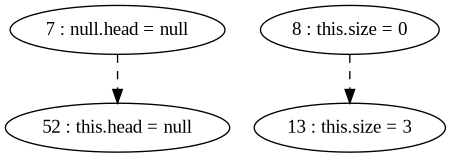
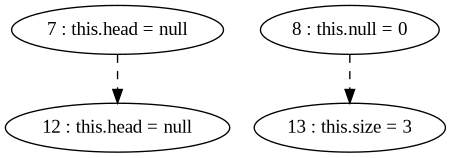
(118, 30) -> (118, 30)
(350, 30) -> (350, 30)
(118, 128) -> (118, 128)
